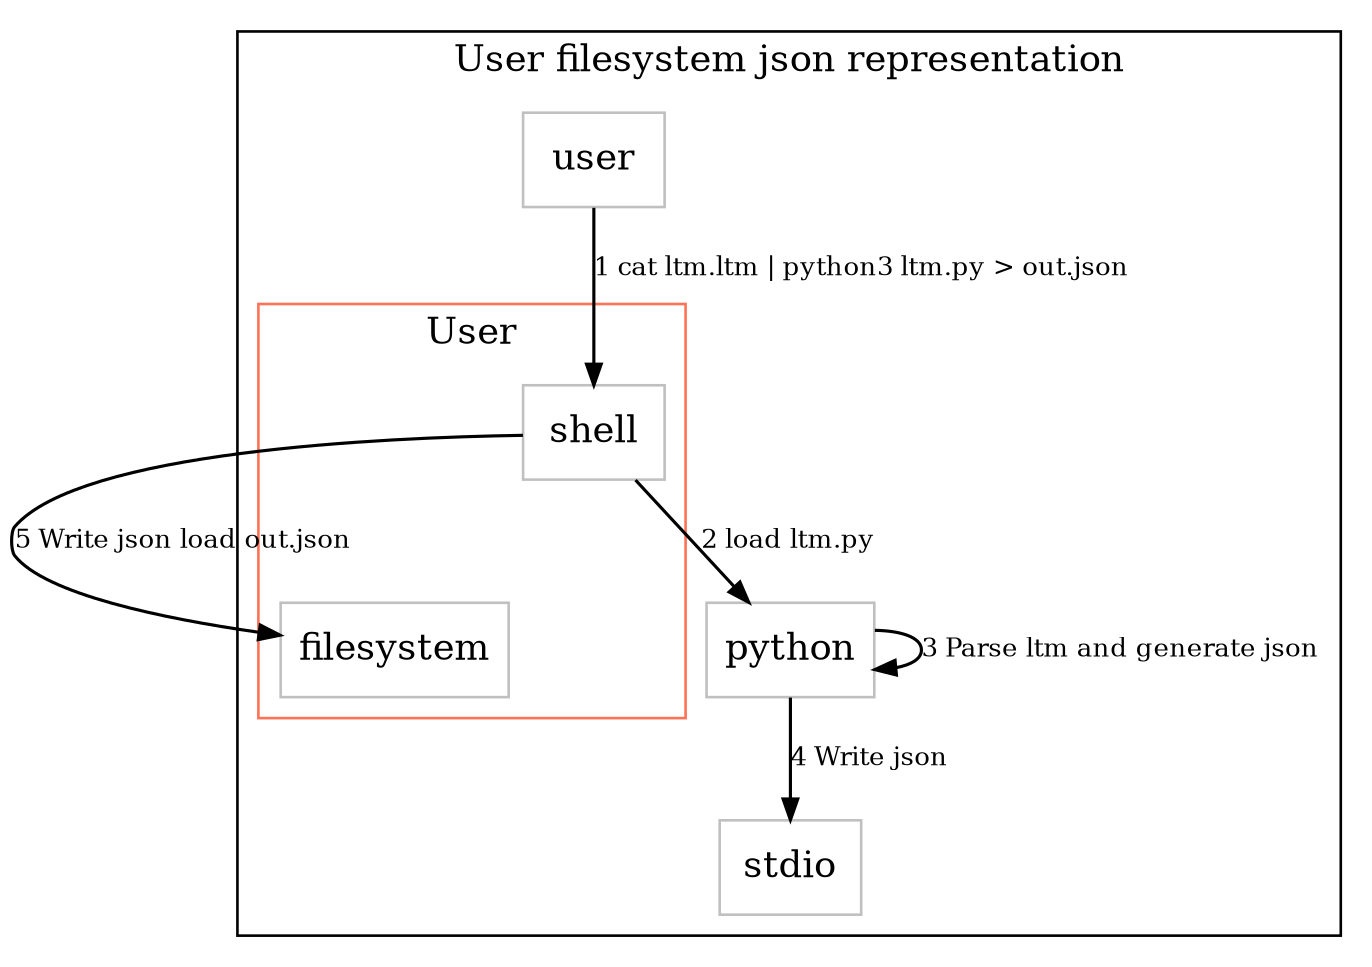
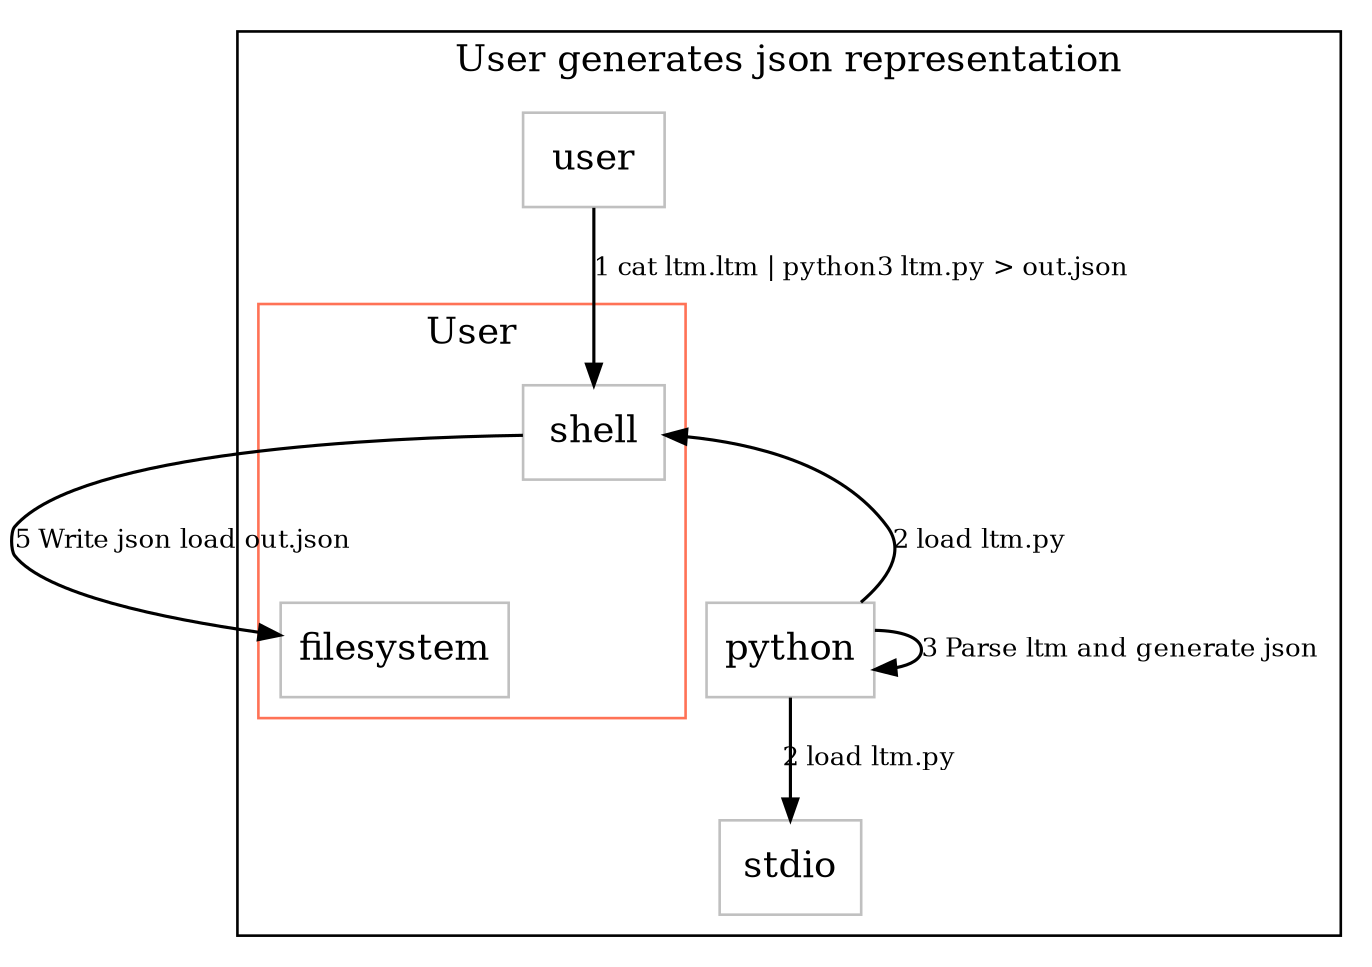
(789, 62) -> (789, 62)
(668, 515) -> (836, 481)
(870, 759) -> (870, 759)
